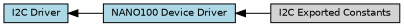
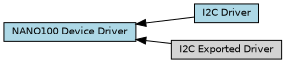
(91, 13) -> (170, 20)
(335, 13) -> (226, 50)
